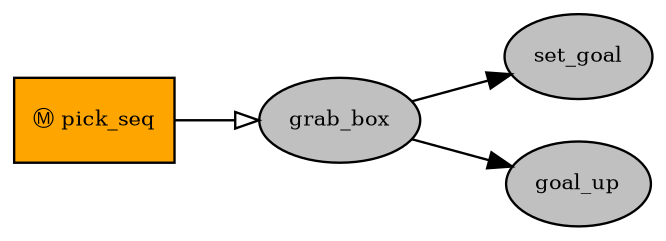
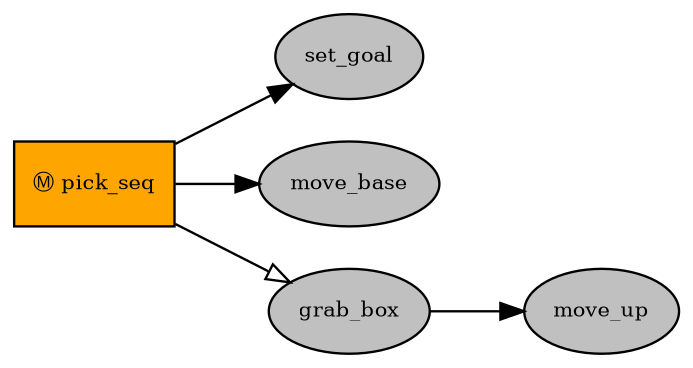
(450, 91) -> (223, 120)
none -> (349, 184)
(578, 184) -> (602, 311)
